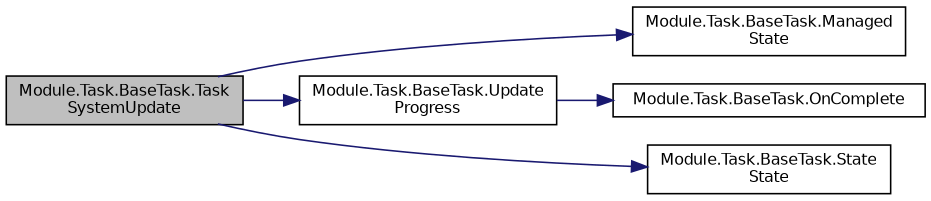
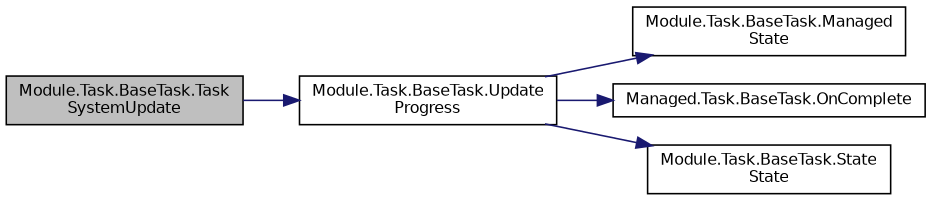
(416, 48) -> (591, 67)
(769, 100) -> (769, 100)
(424, 154) -> (591, 133)
